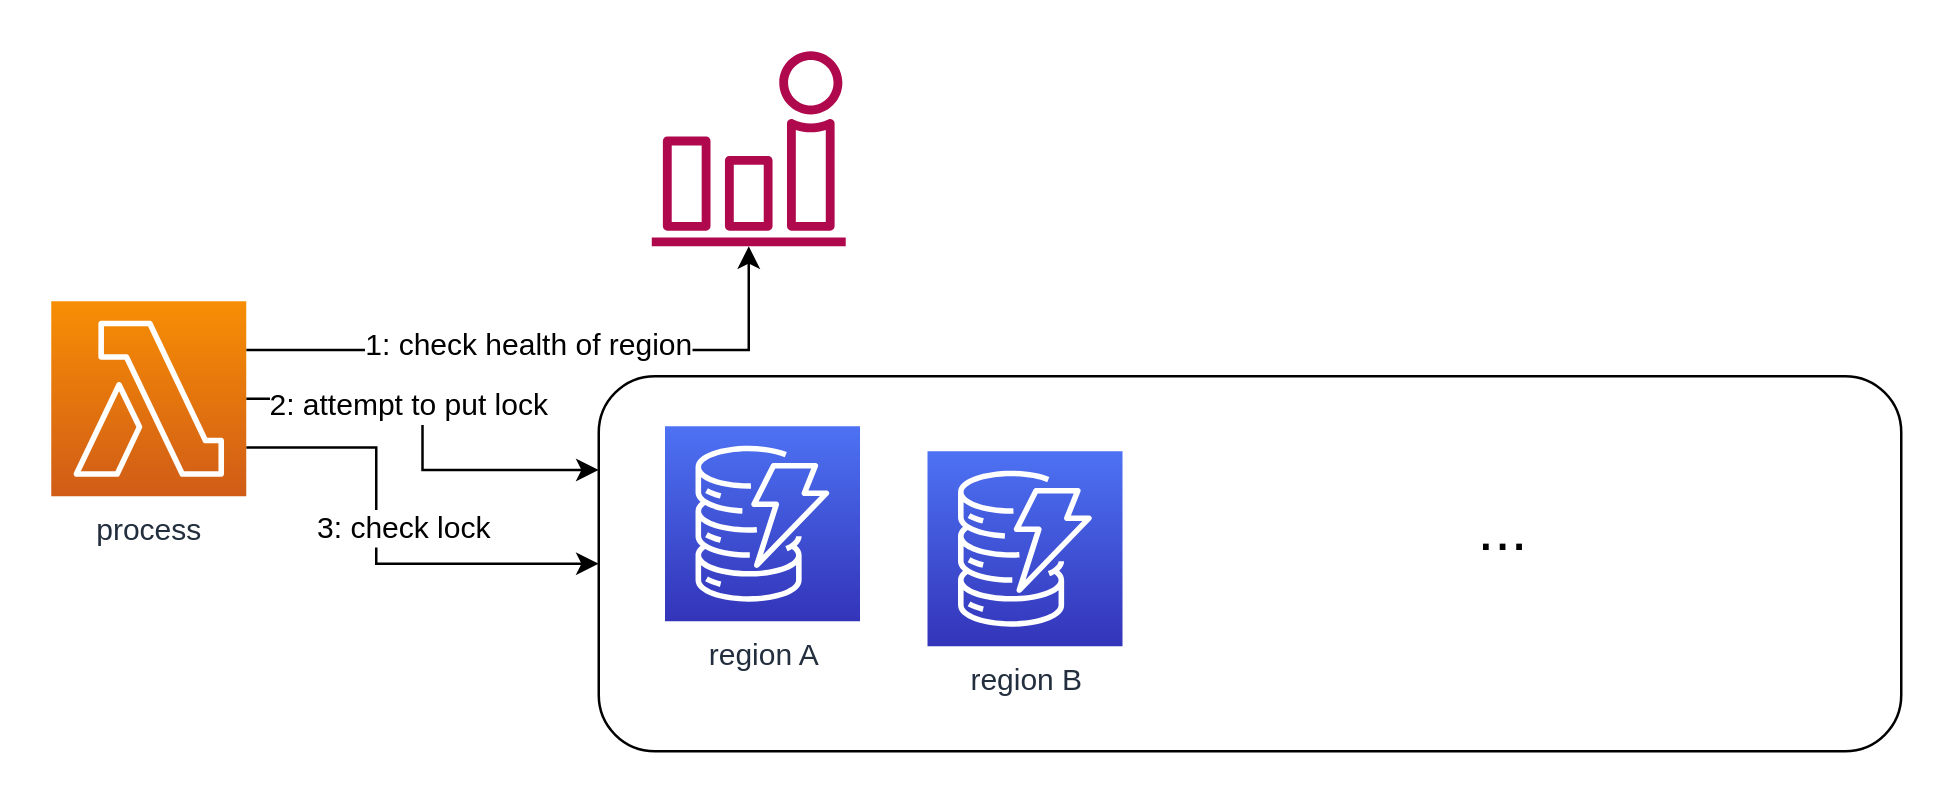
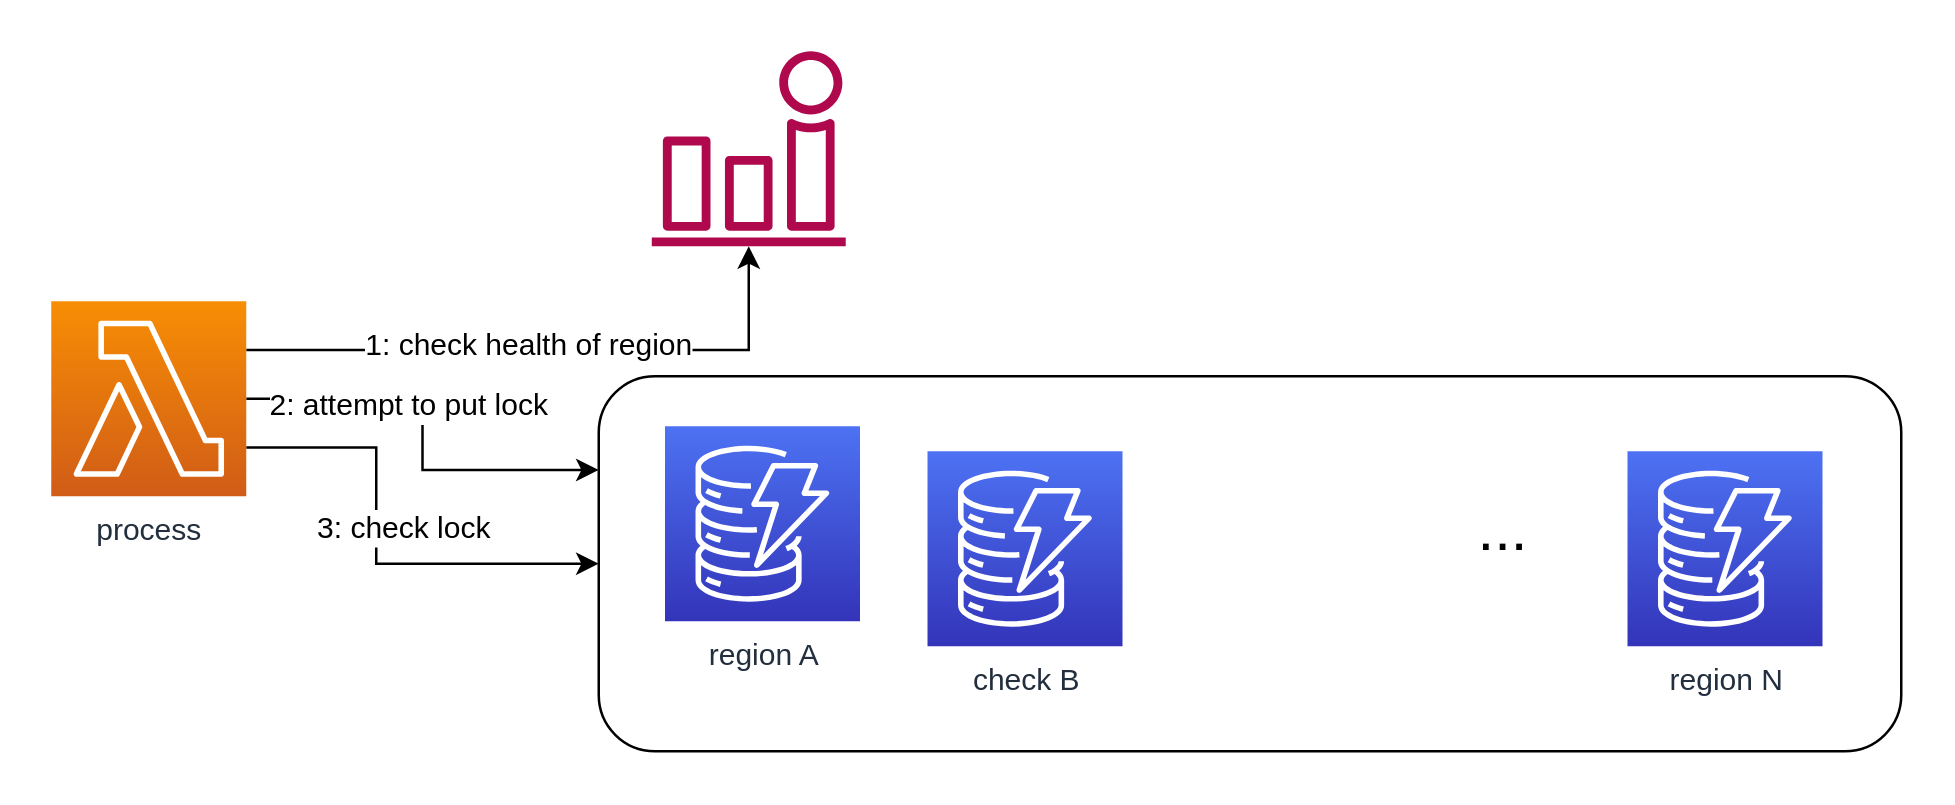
none -> (1725, 549)
(1028, 682) -> (1028, 682)
